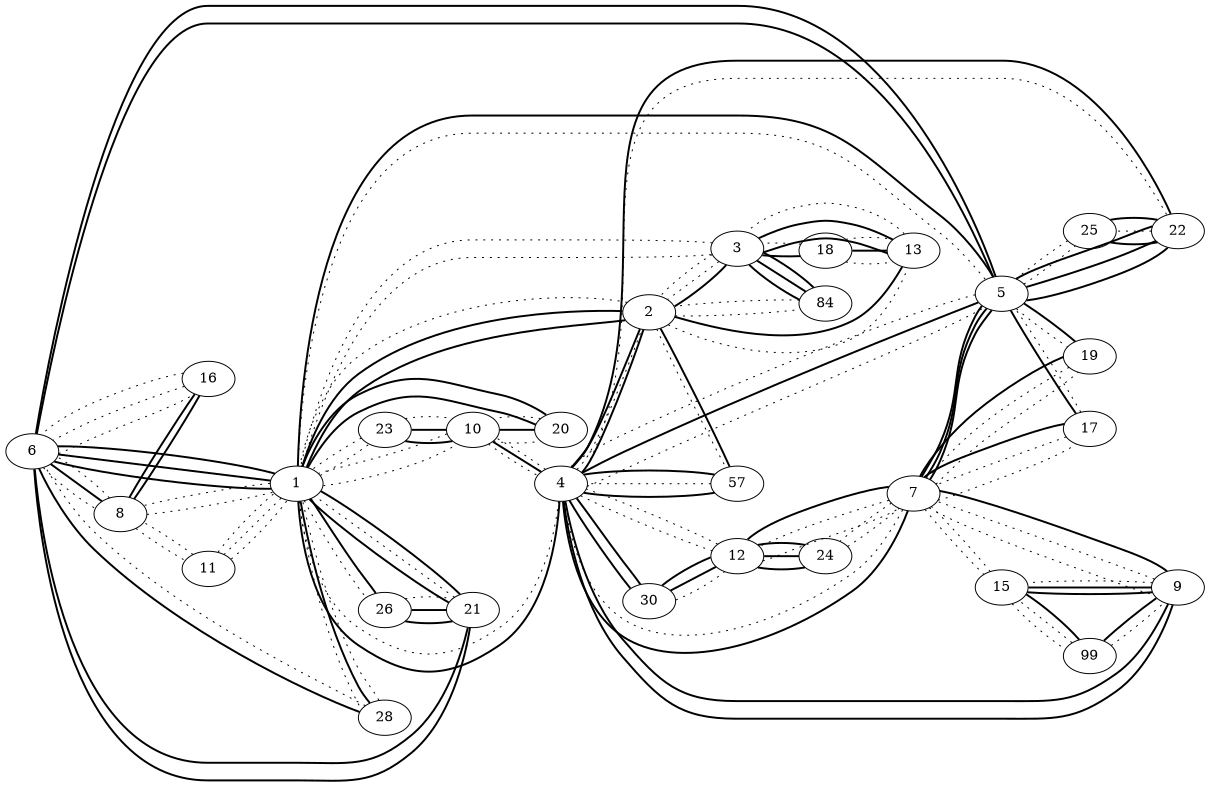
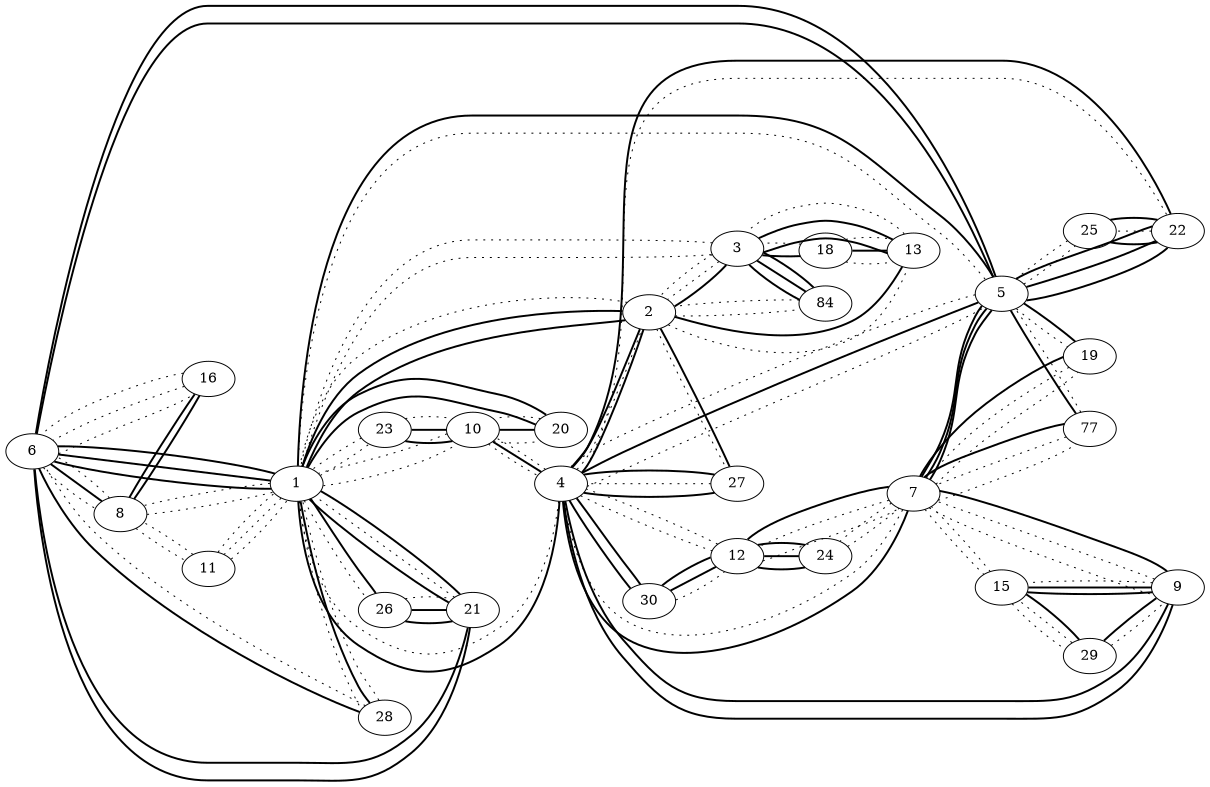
(1090, 429) -> (1090, 429)
(737, 484) -> (737, 484)
(1090, 656) -> (1090, 656)
